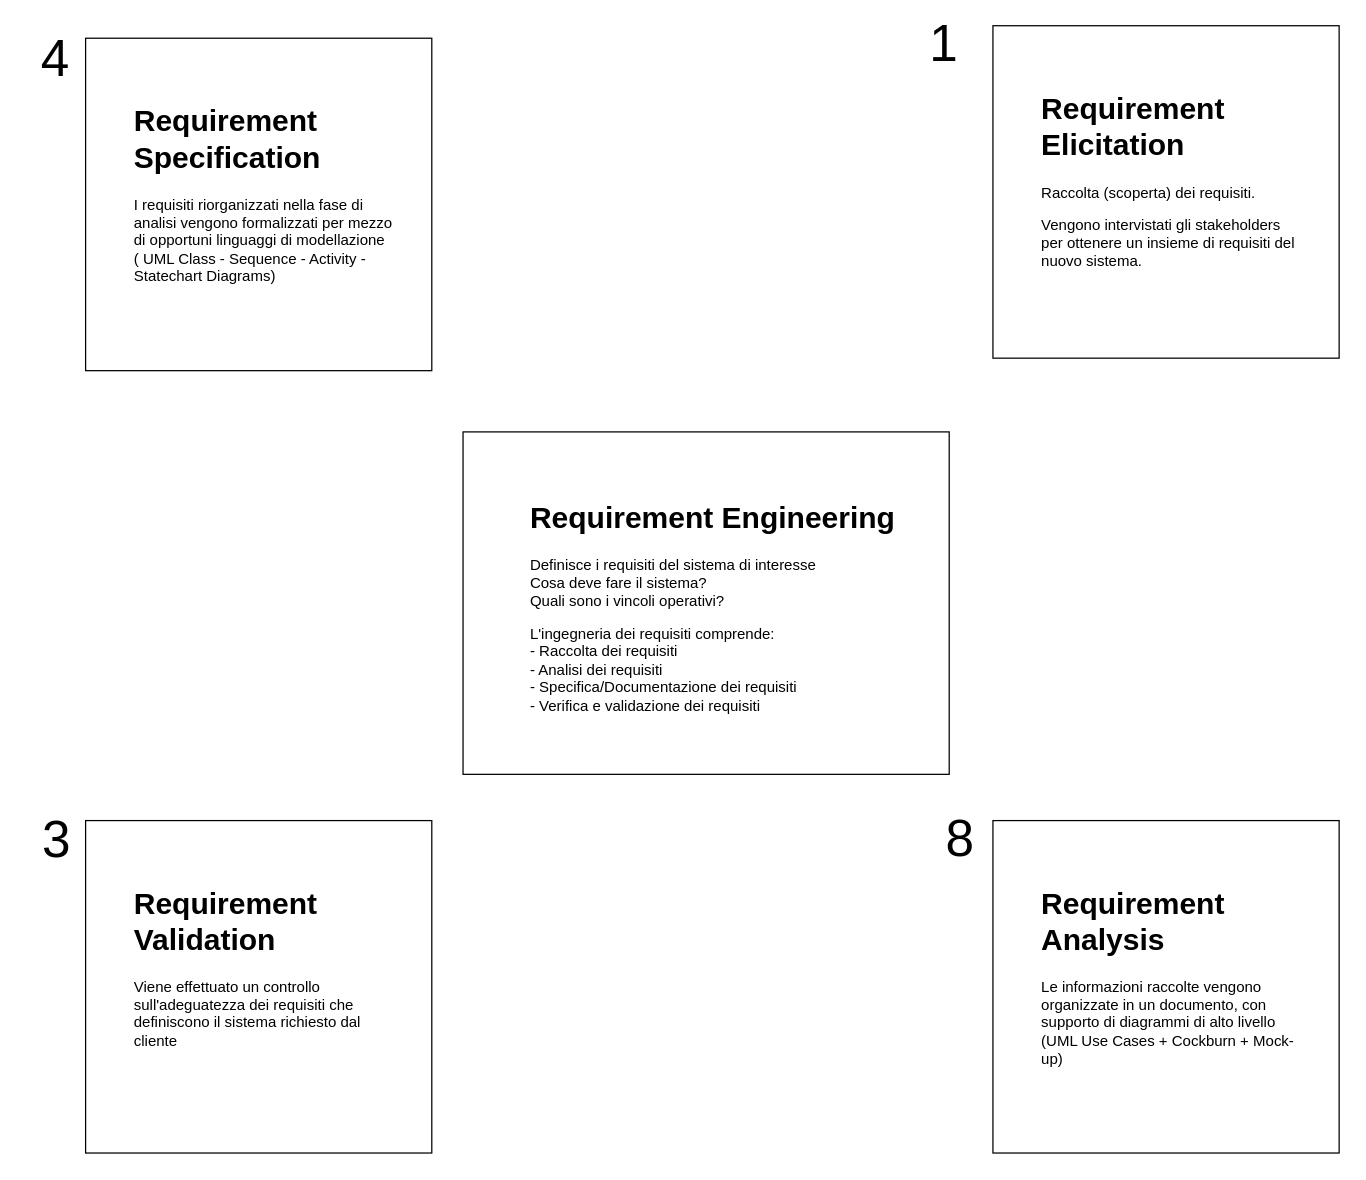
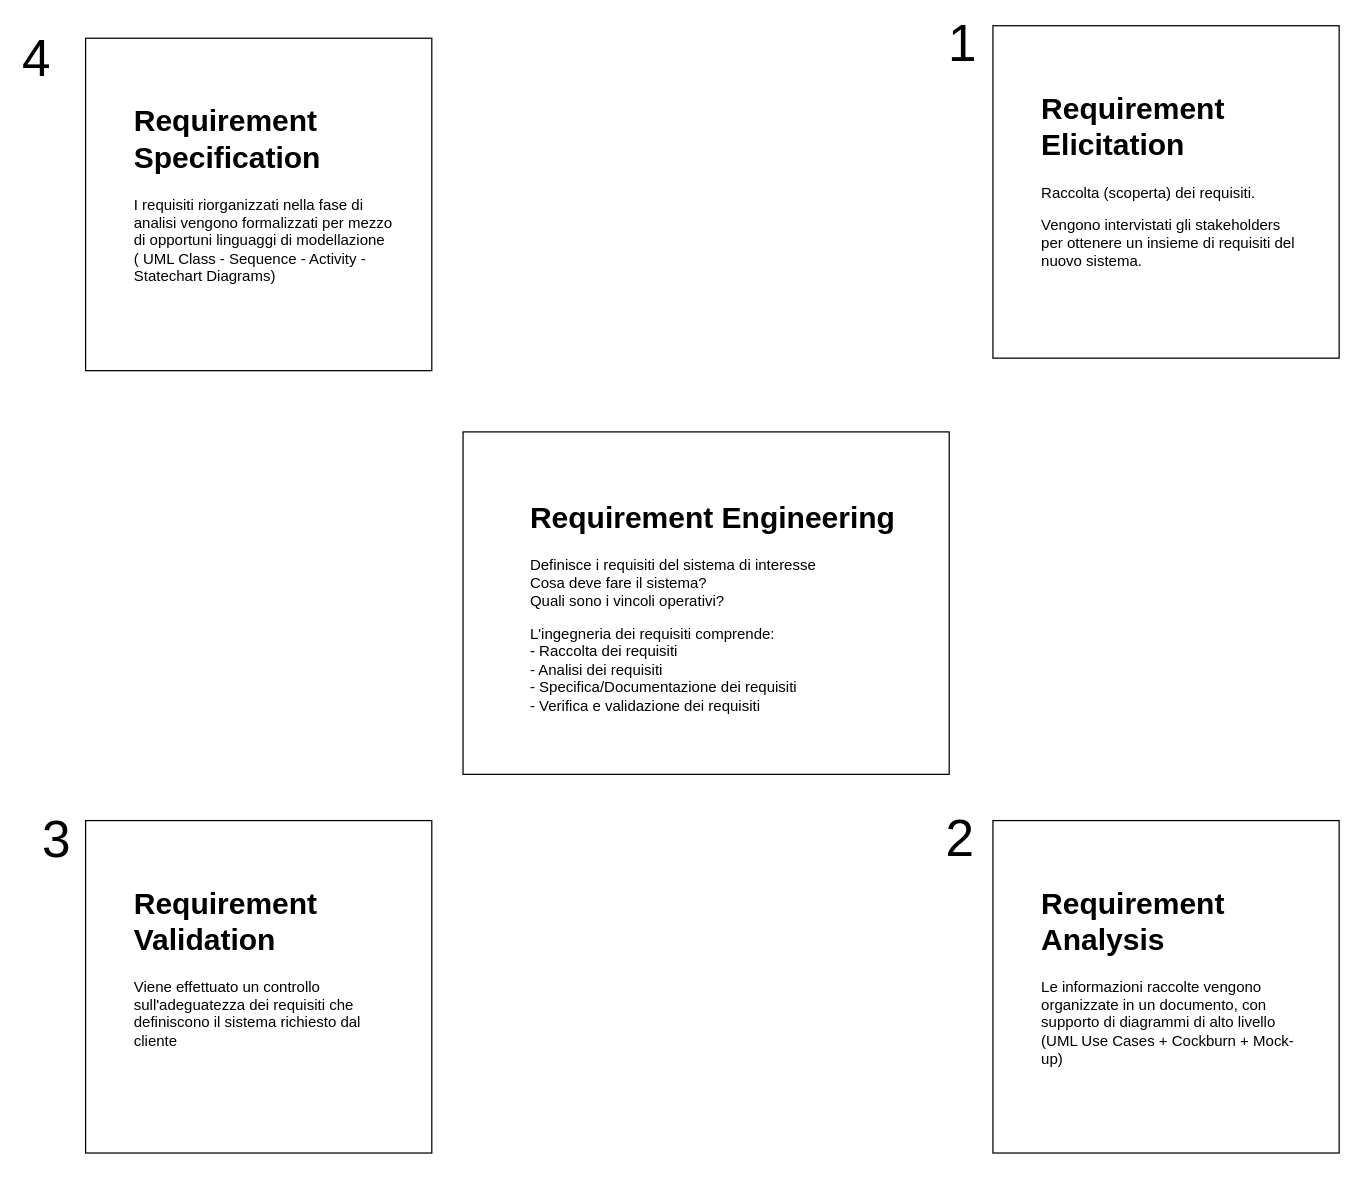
(944, 44) -> (963, 44)
(56, 59) -> (37, 59)
(961, 839) -> (961, 839)
